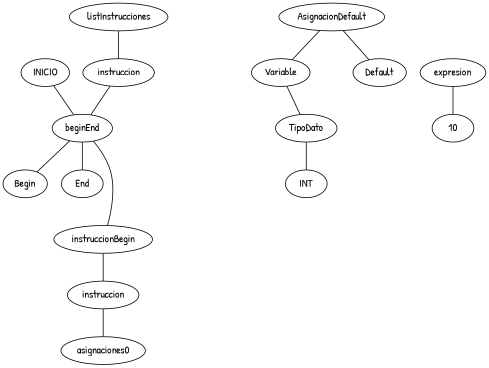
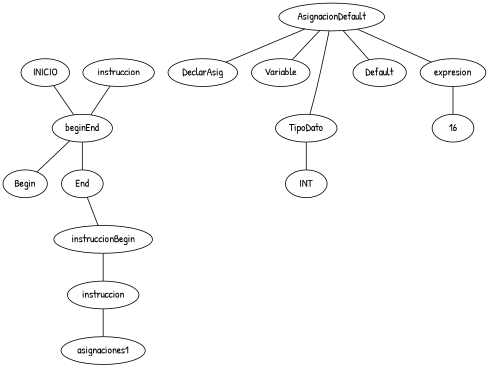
(119, 17) -> none
none -> (394, 46)
none -> (203, 73)
(294, 100) -> (320, 73)
(453, 128) -> (453, 128)
(112, 181) -> (93, 211)
(103, 351) -> (103, 351)
